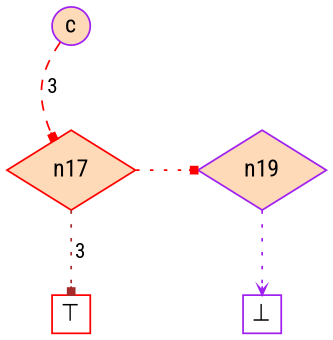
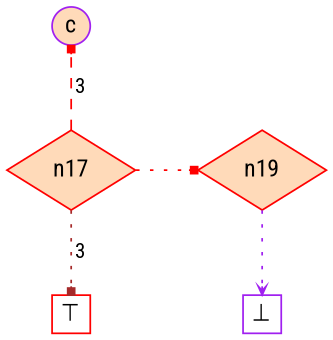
(42, 86) -> (71, 92)
(262, 170) -> (262, 170)
